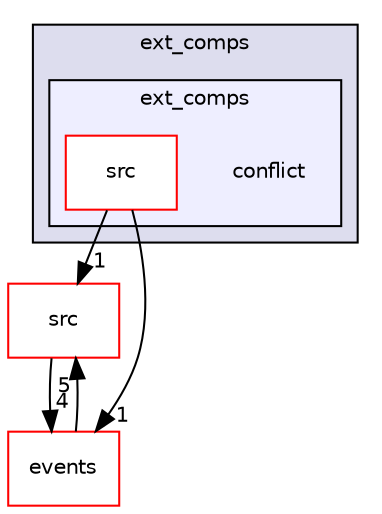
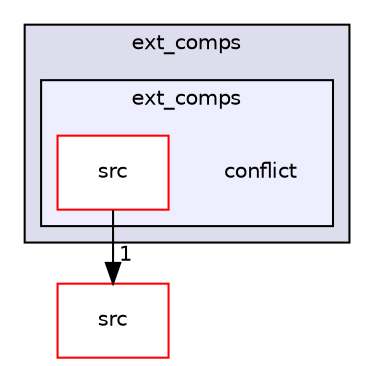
(64, 469) -> none
